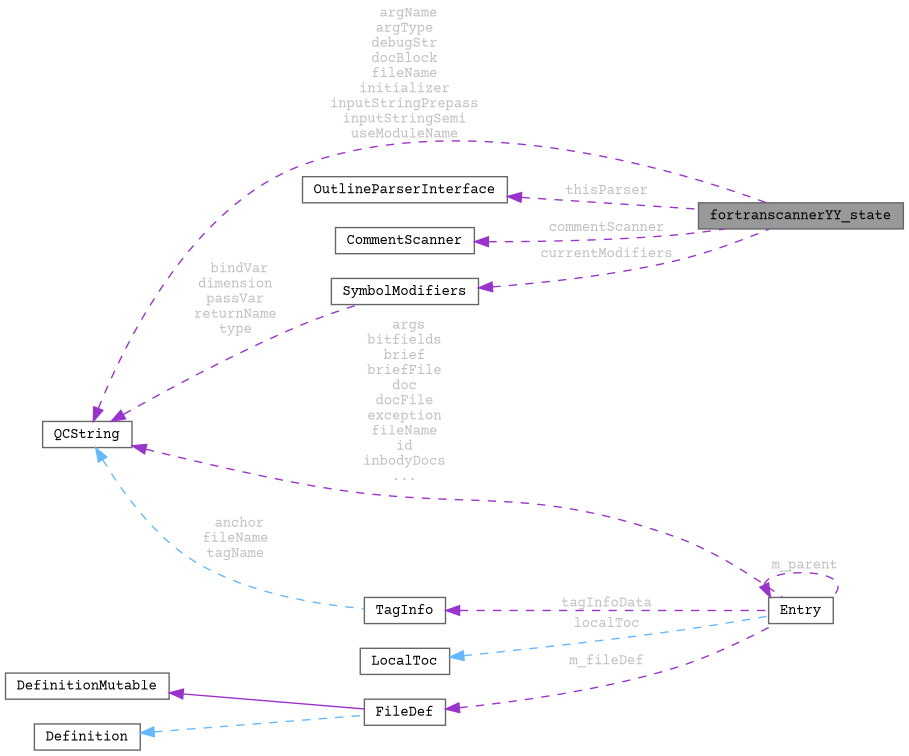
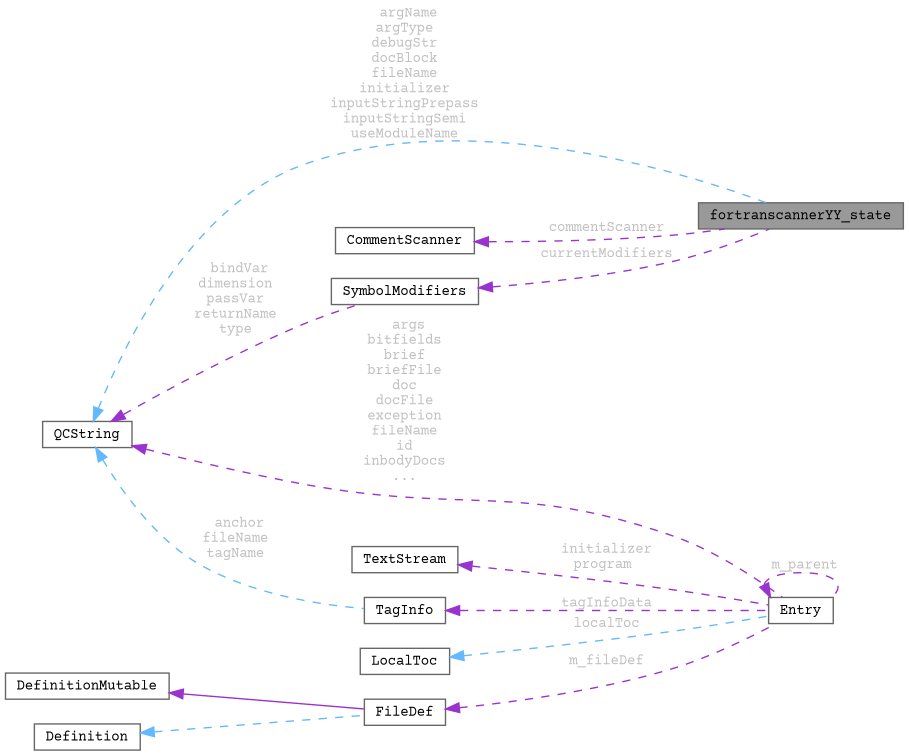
(374, 147) -> (374, 147)
(405, 190) -> none
none -> (405, 560)
